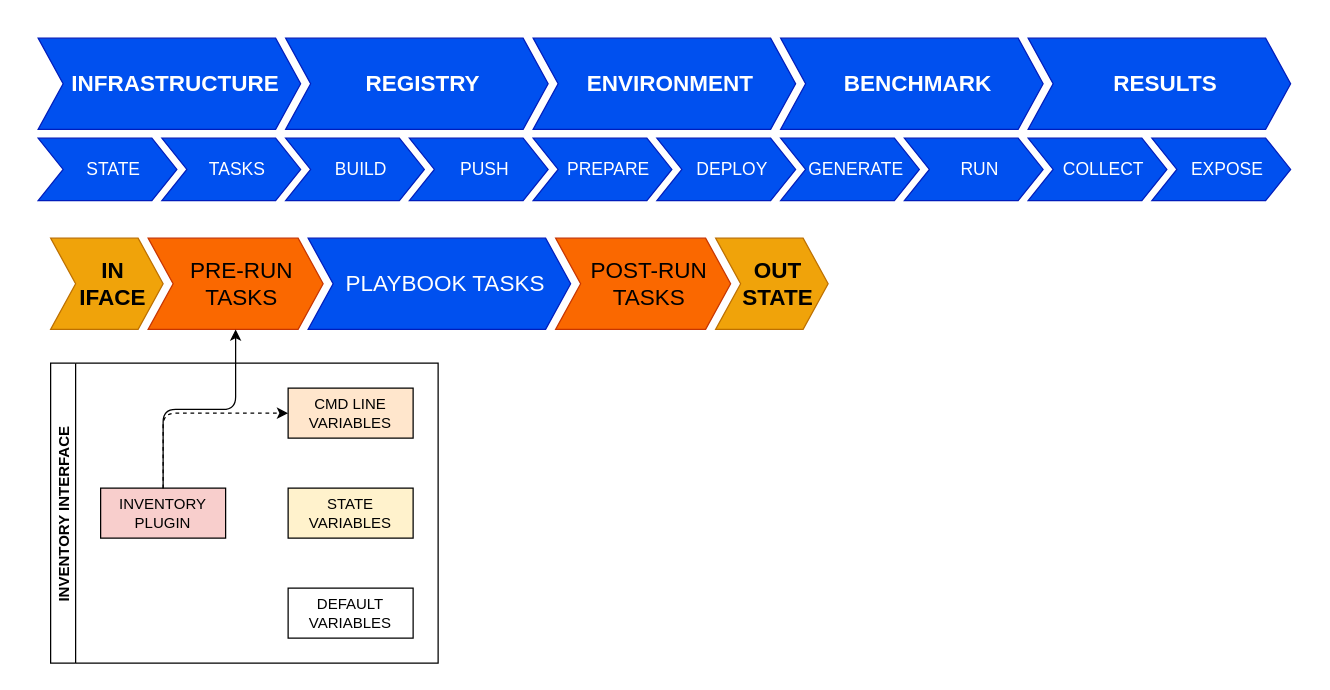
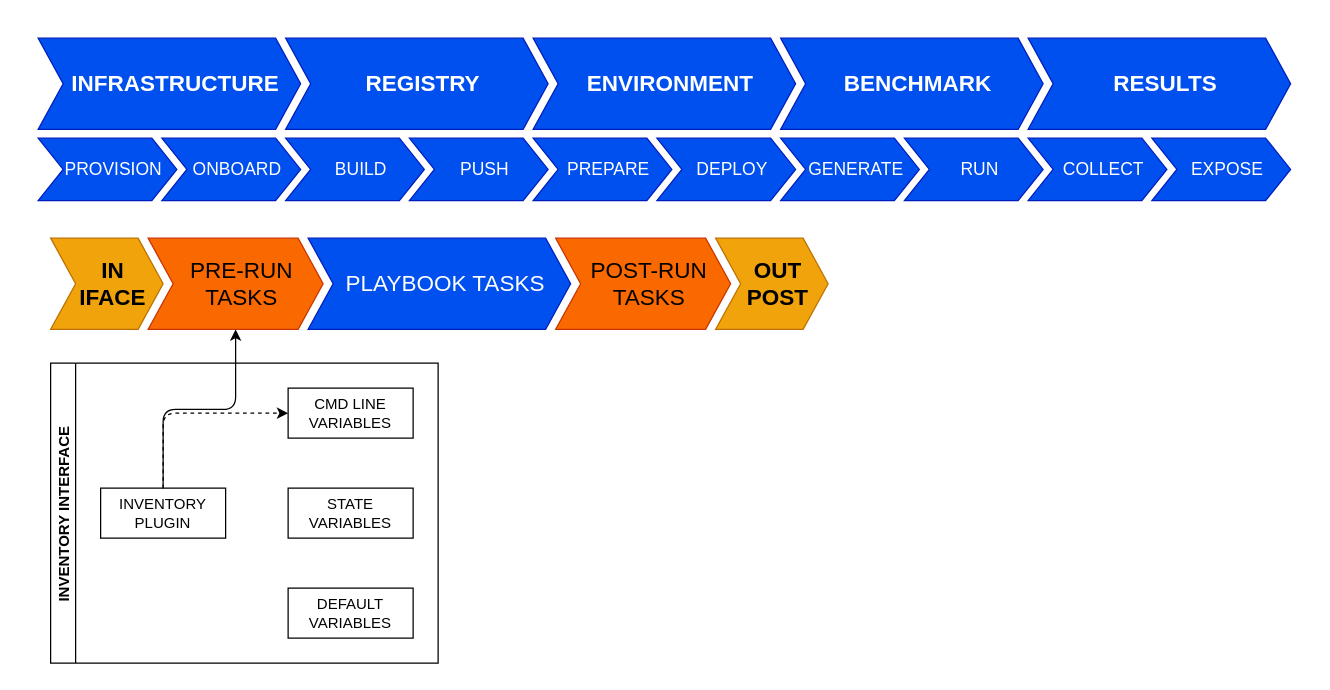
(114, 169) -> (114, 169)
(238, 169) -> (238, 169)
(778, 284) -> (778, 284)
(351, 413) -> (351, 413)
(163, 513) -> (163, 513)
(351, 513) -> (351, 513)
